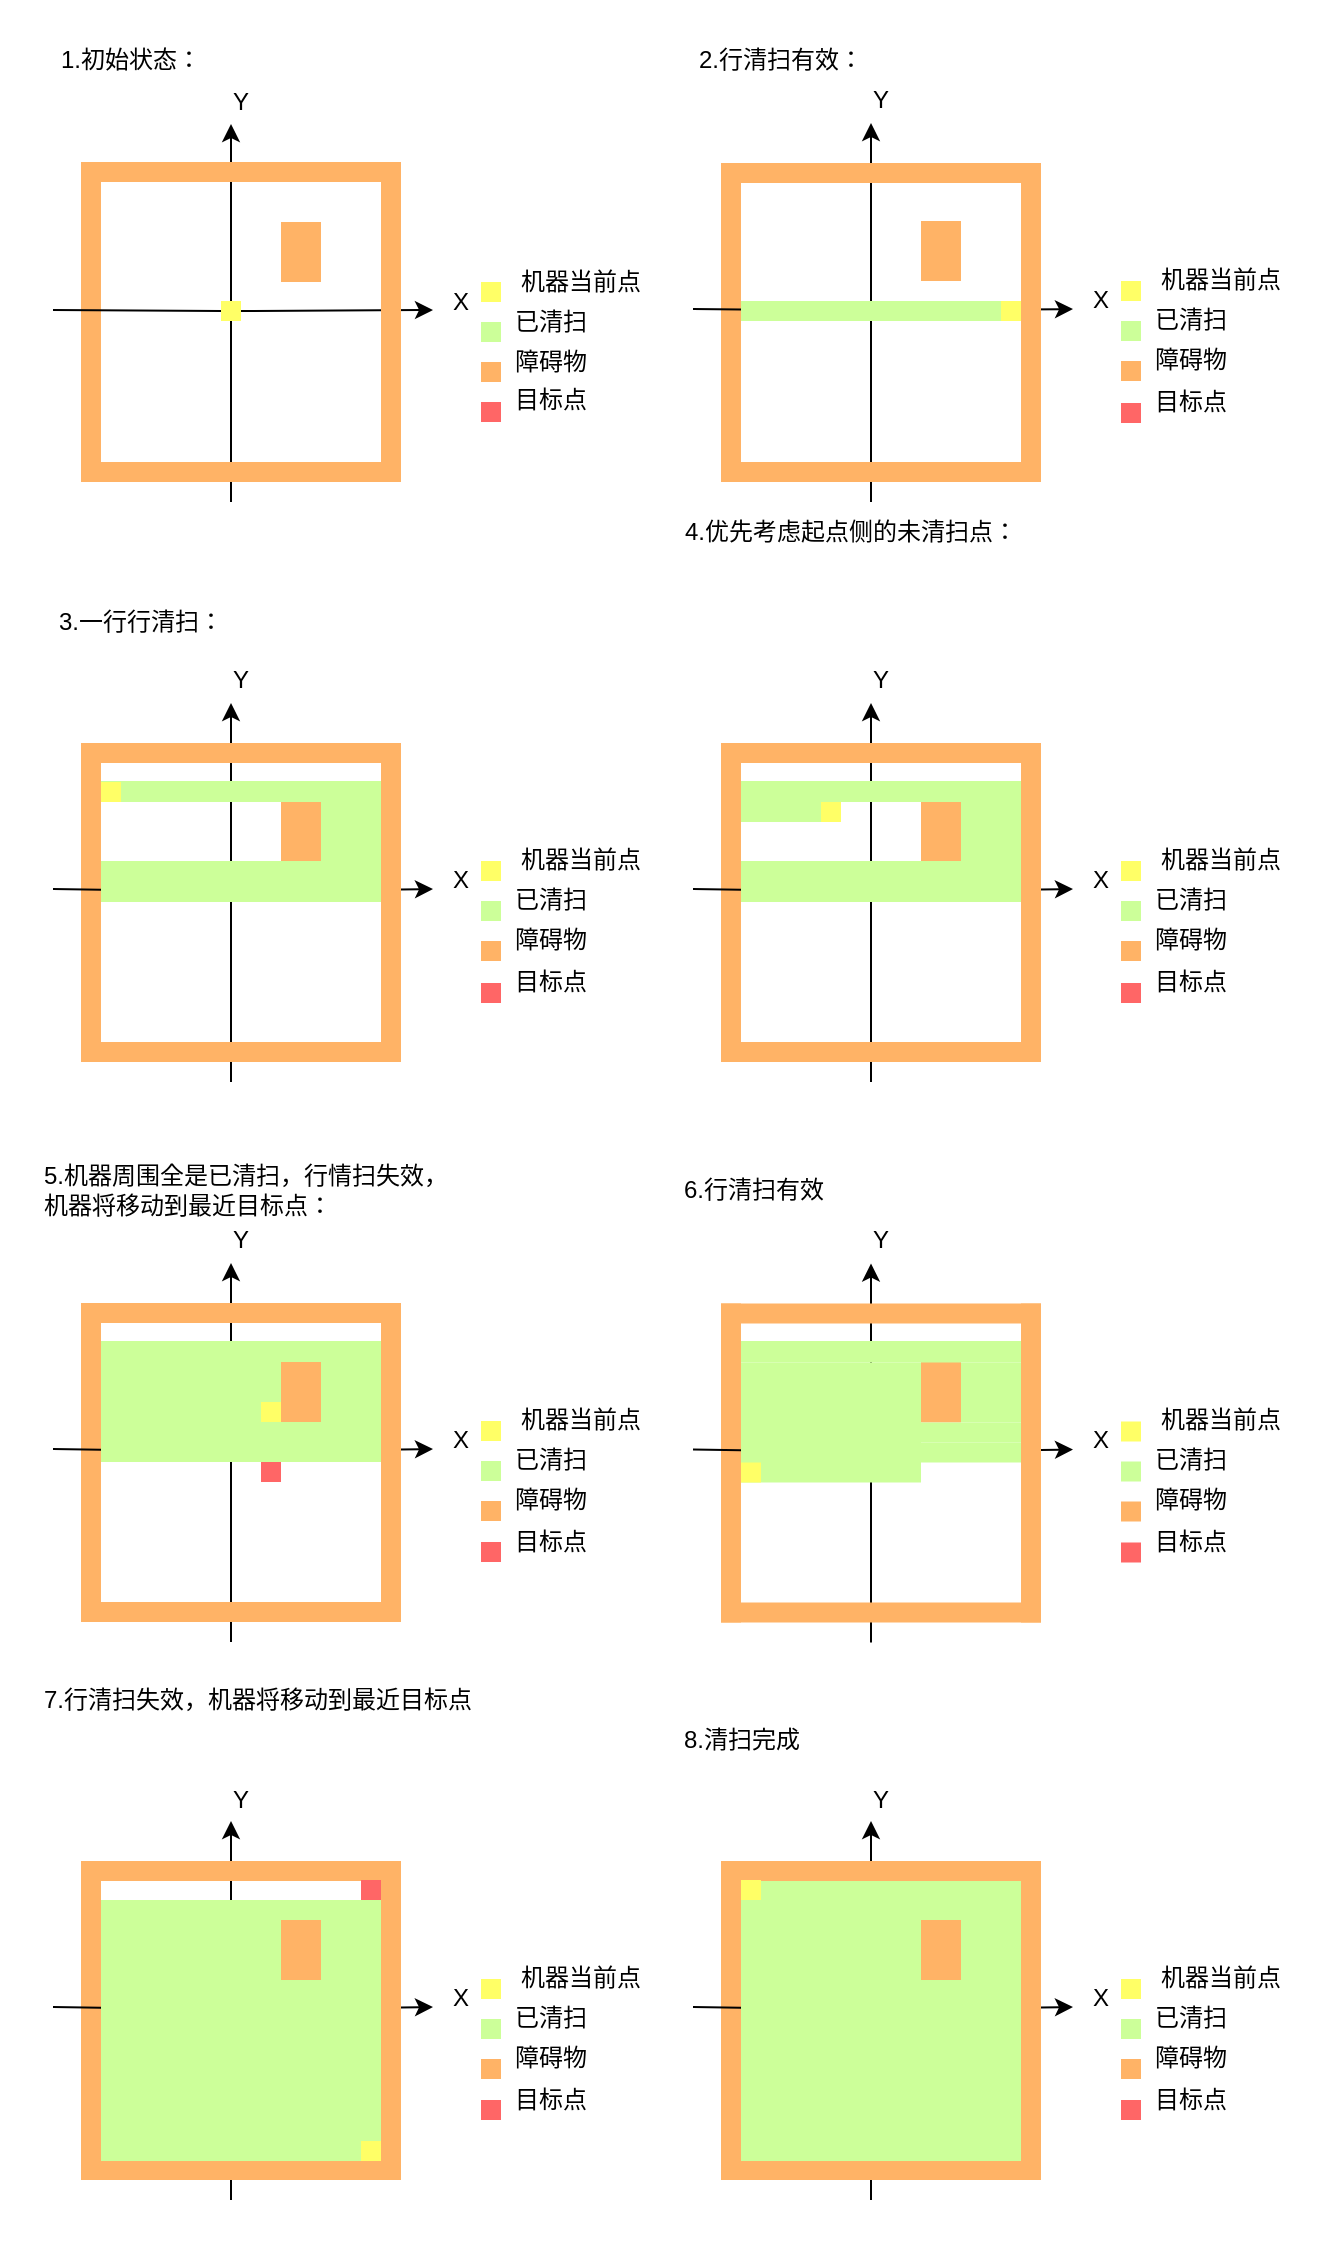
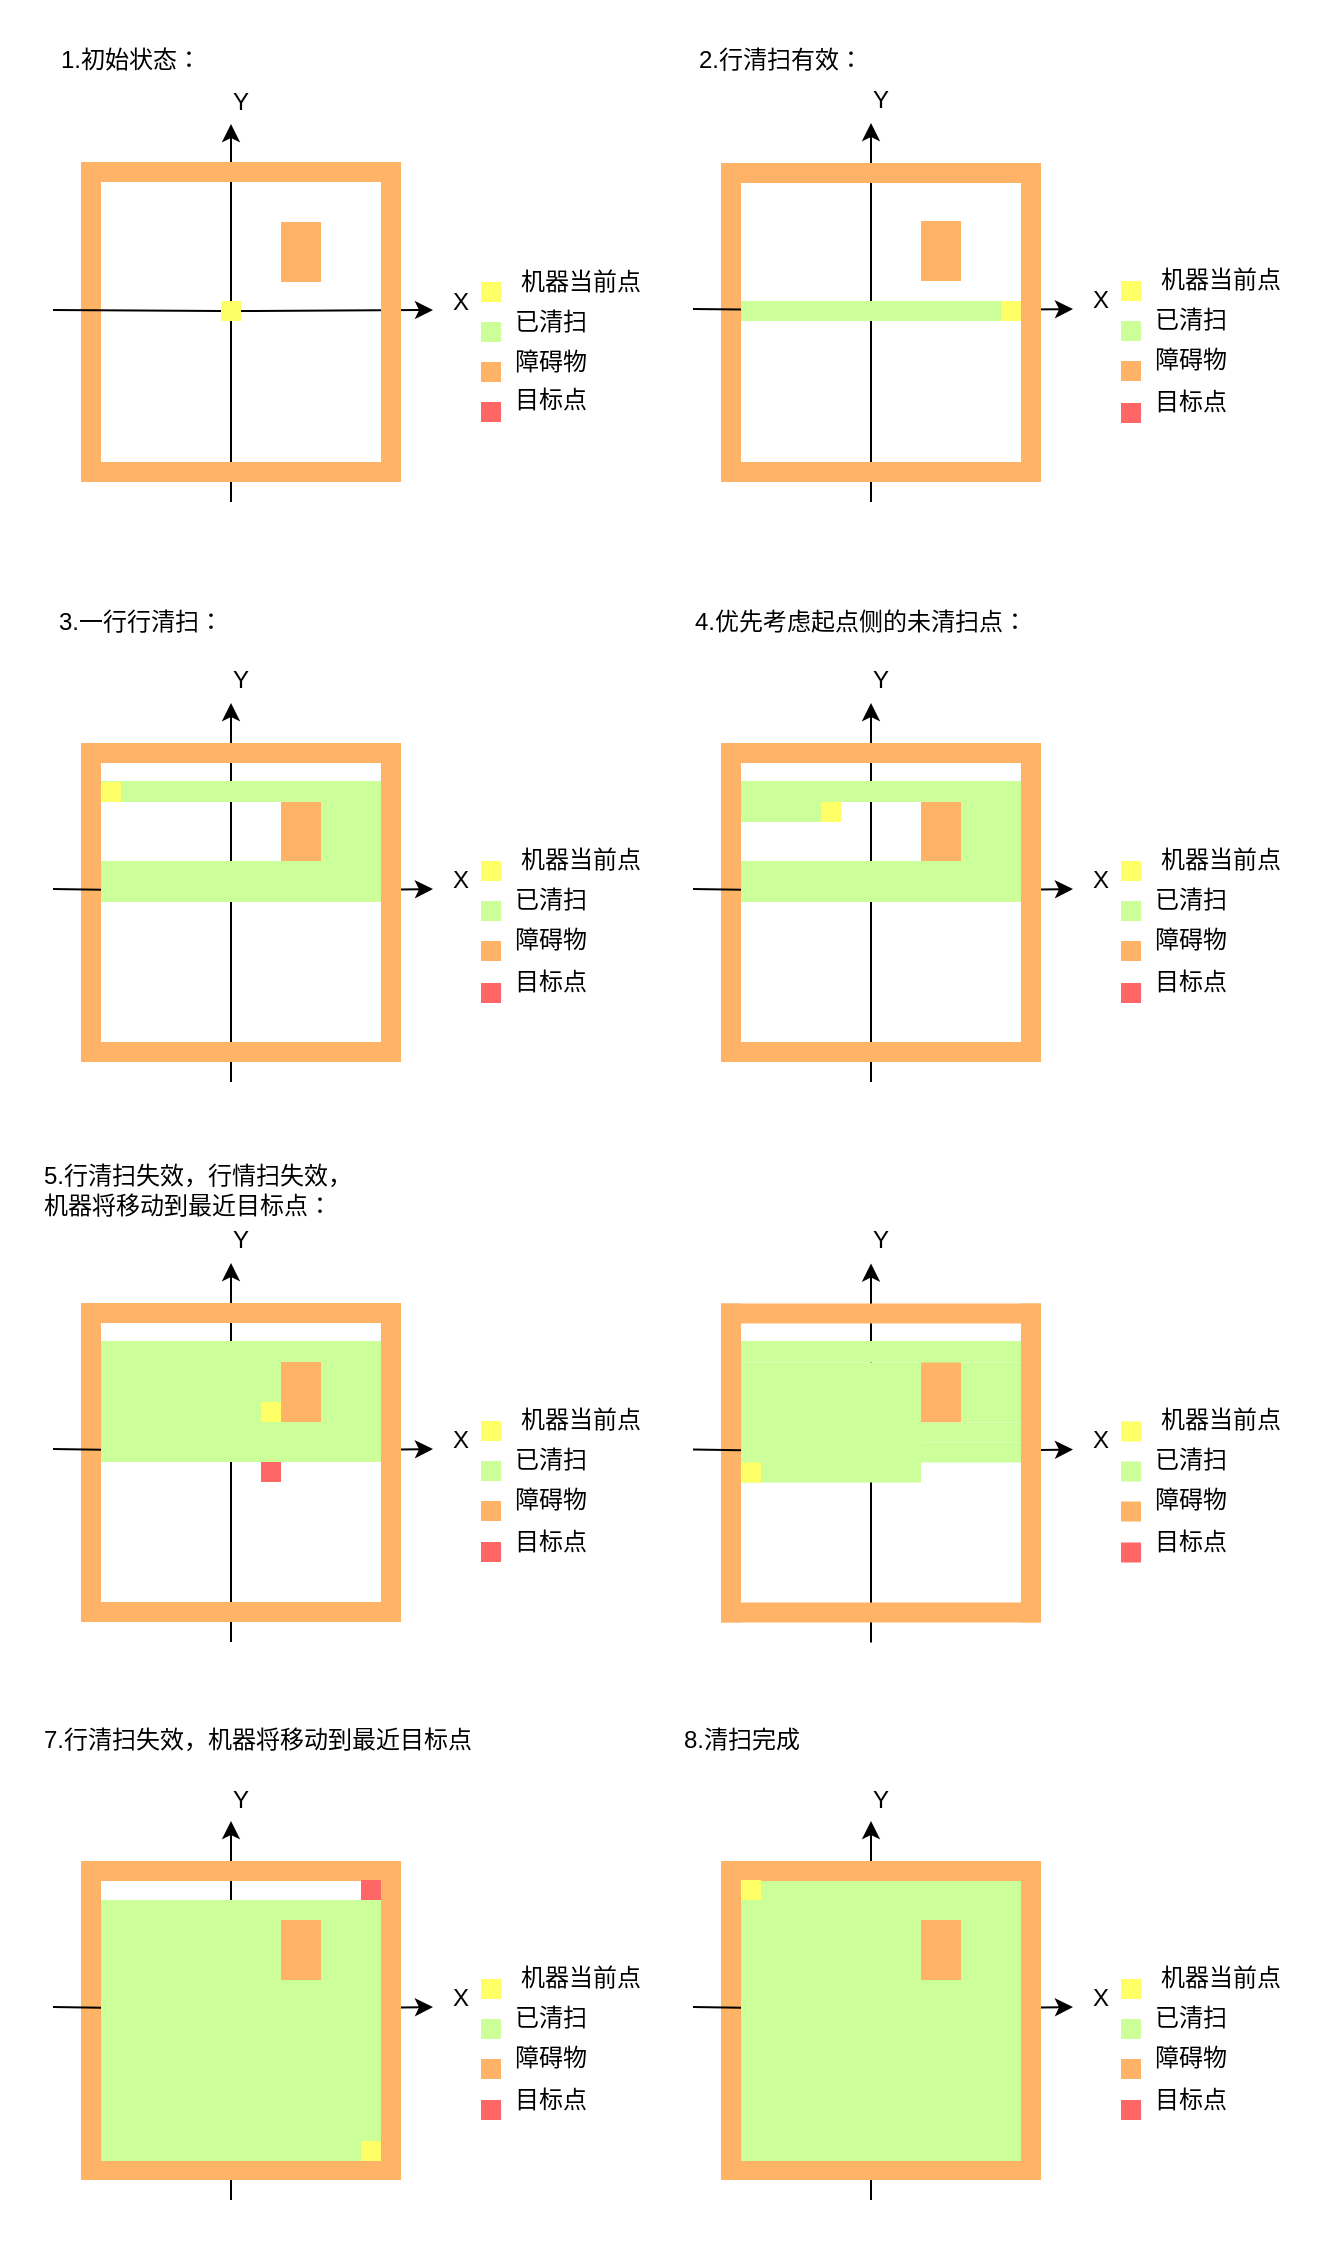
(851, 532) -> (861, 622)
(247, 1191) -> (199, 1191)
(771, 1192) -> none
(271, 1701) -> (271, 1741)
